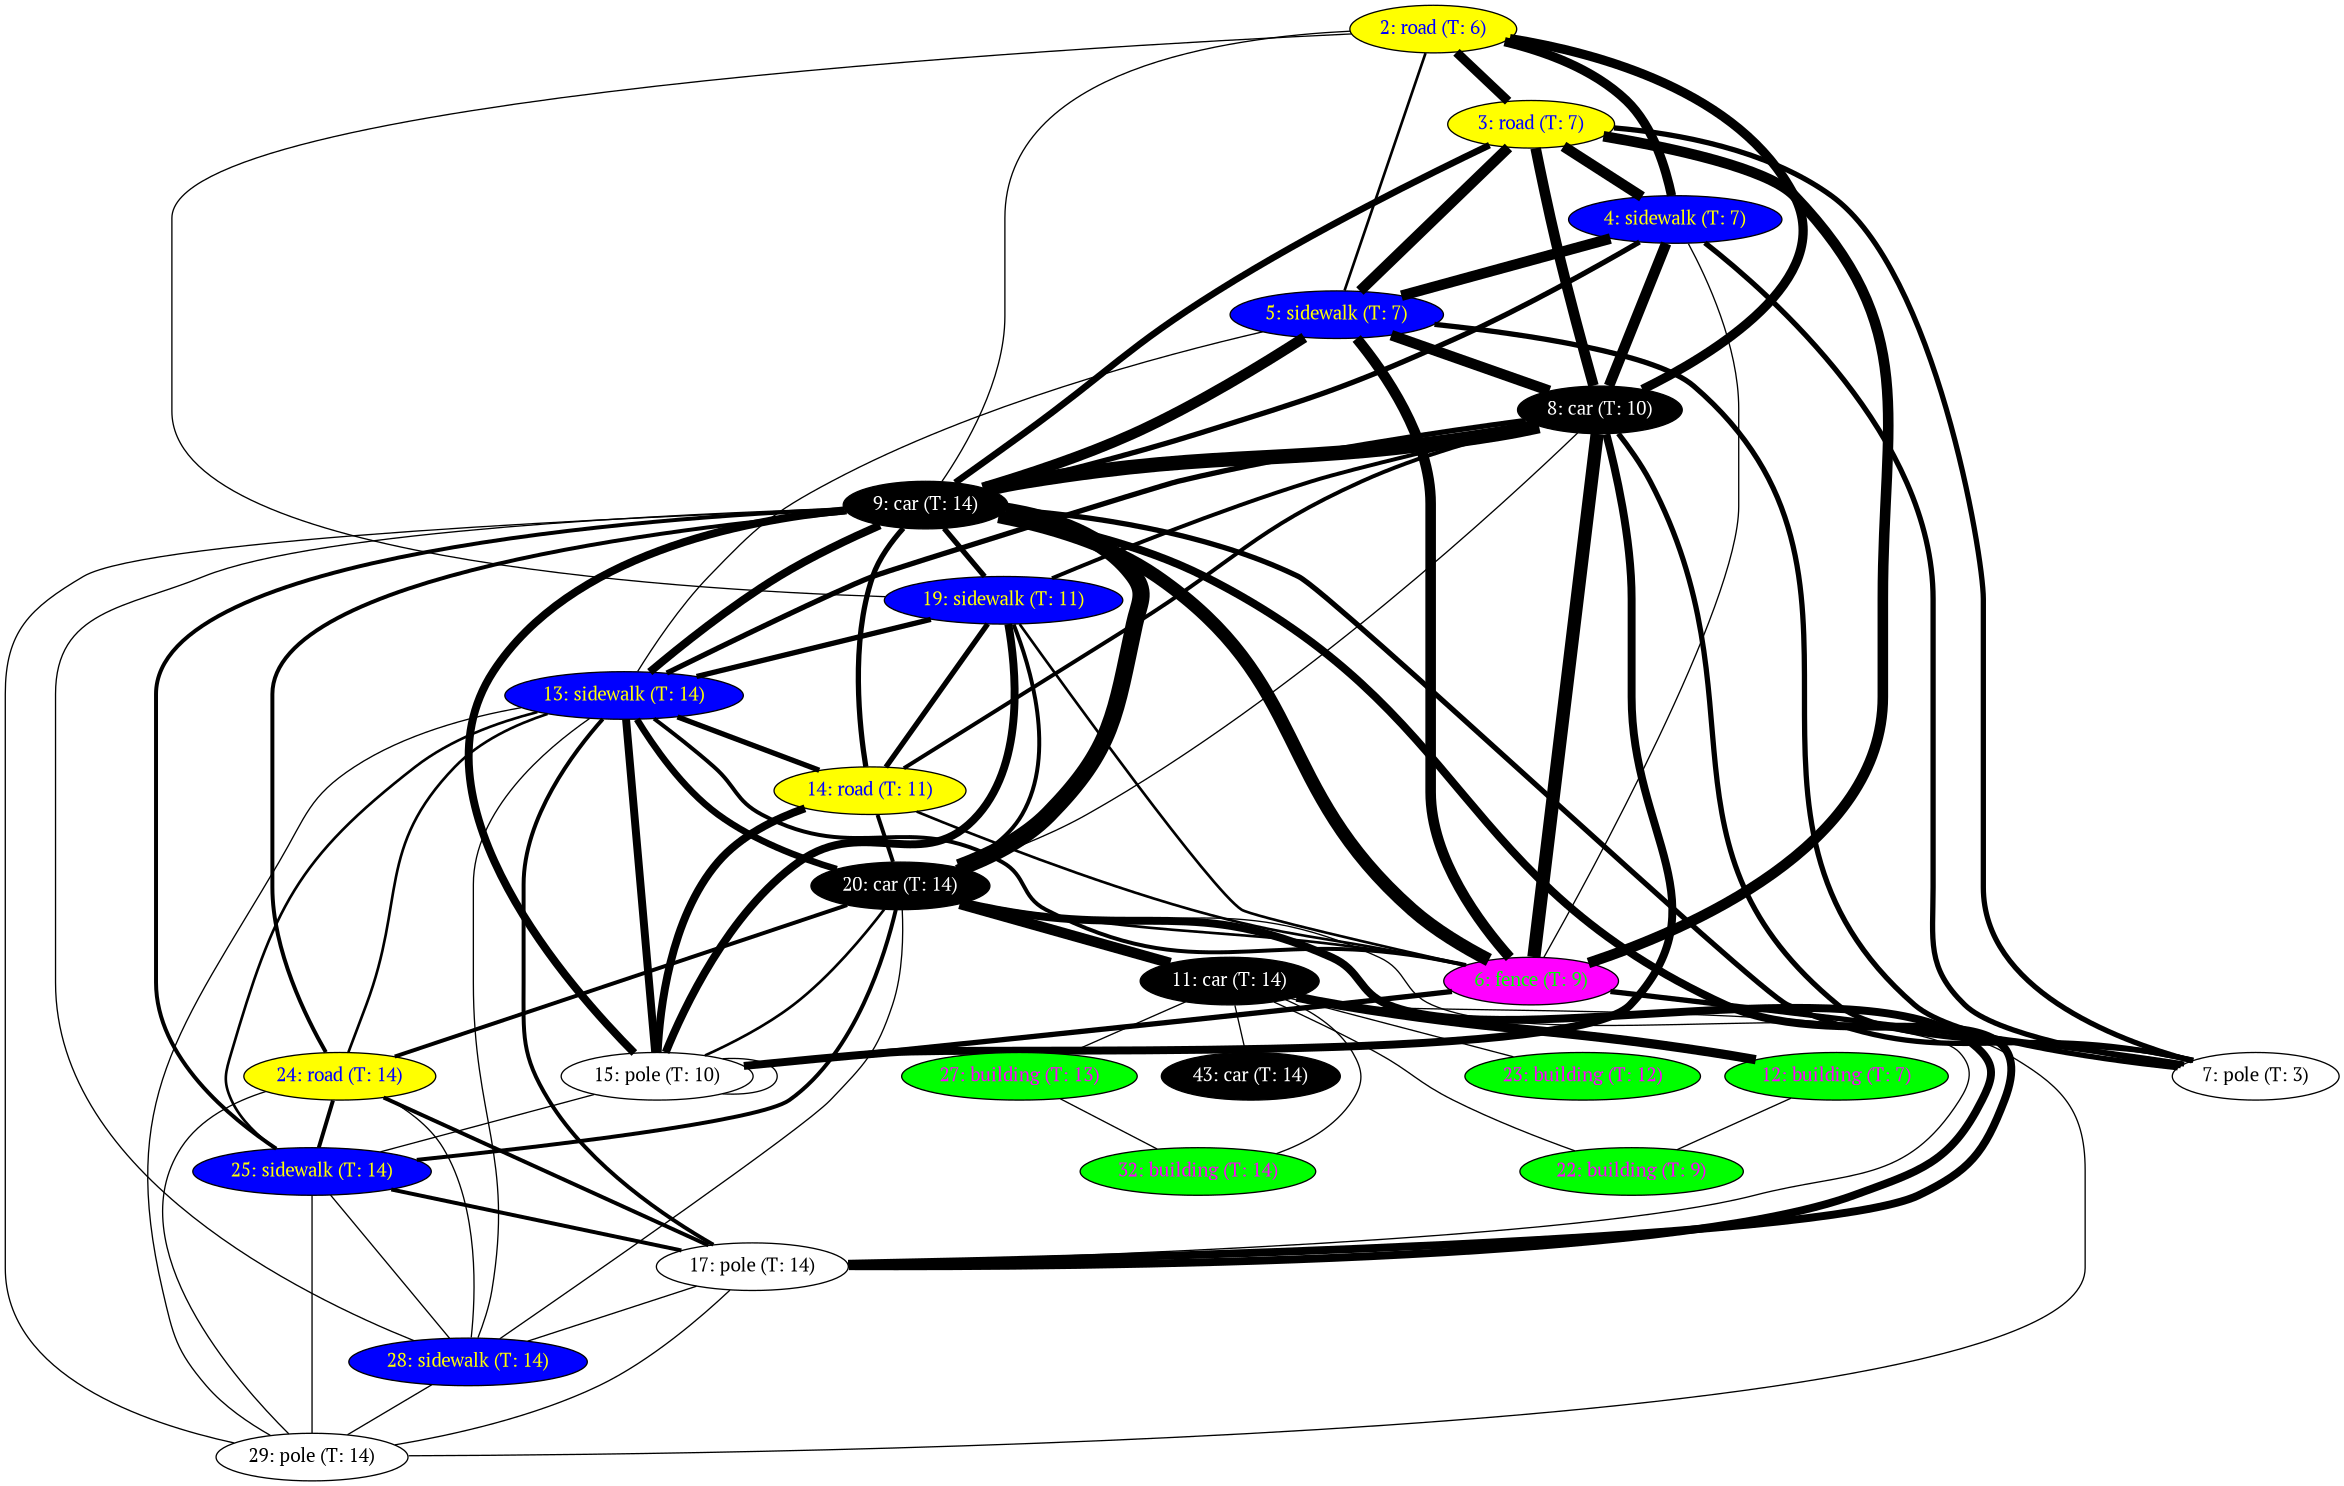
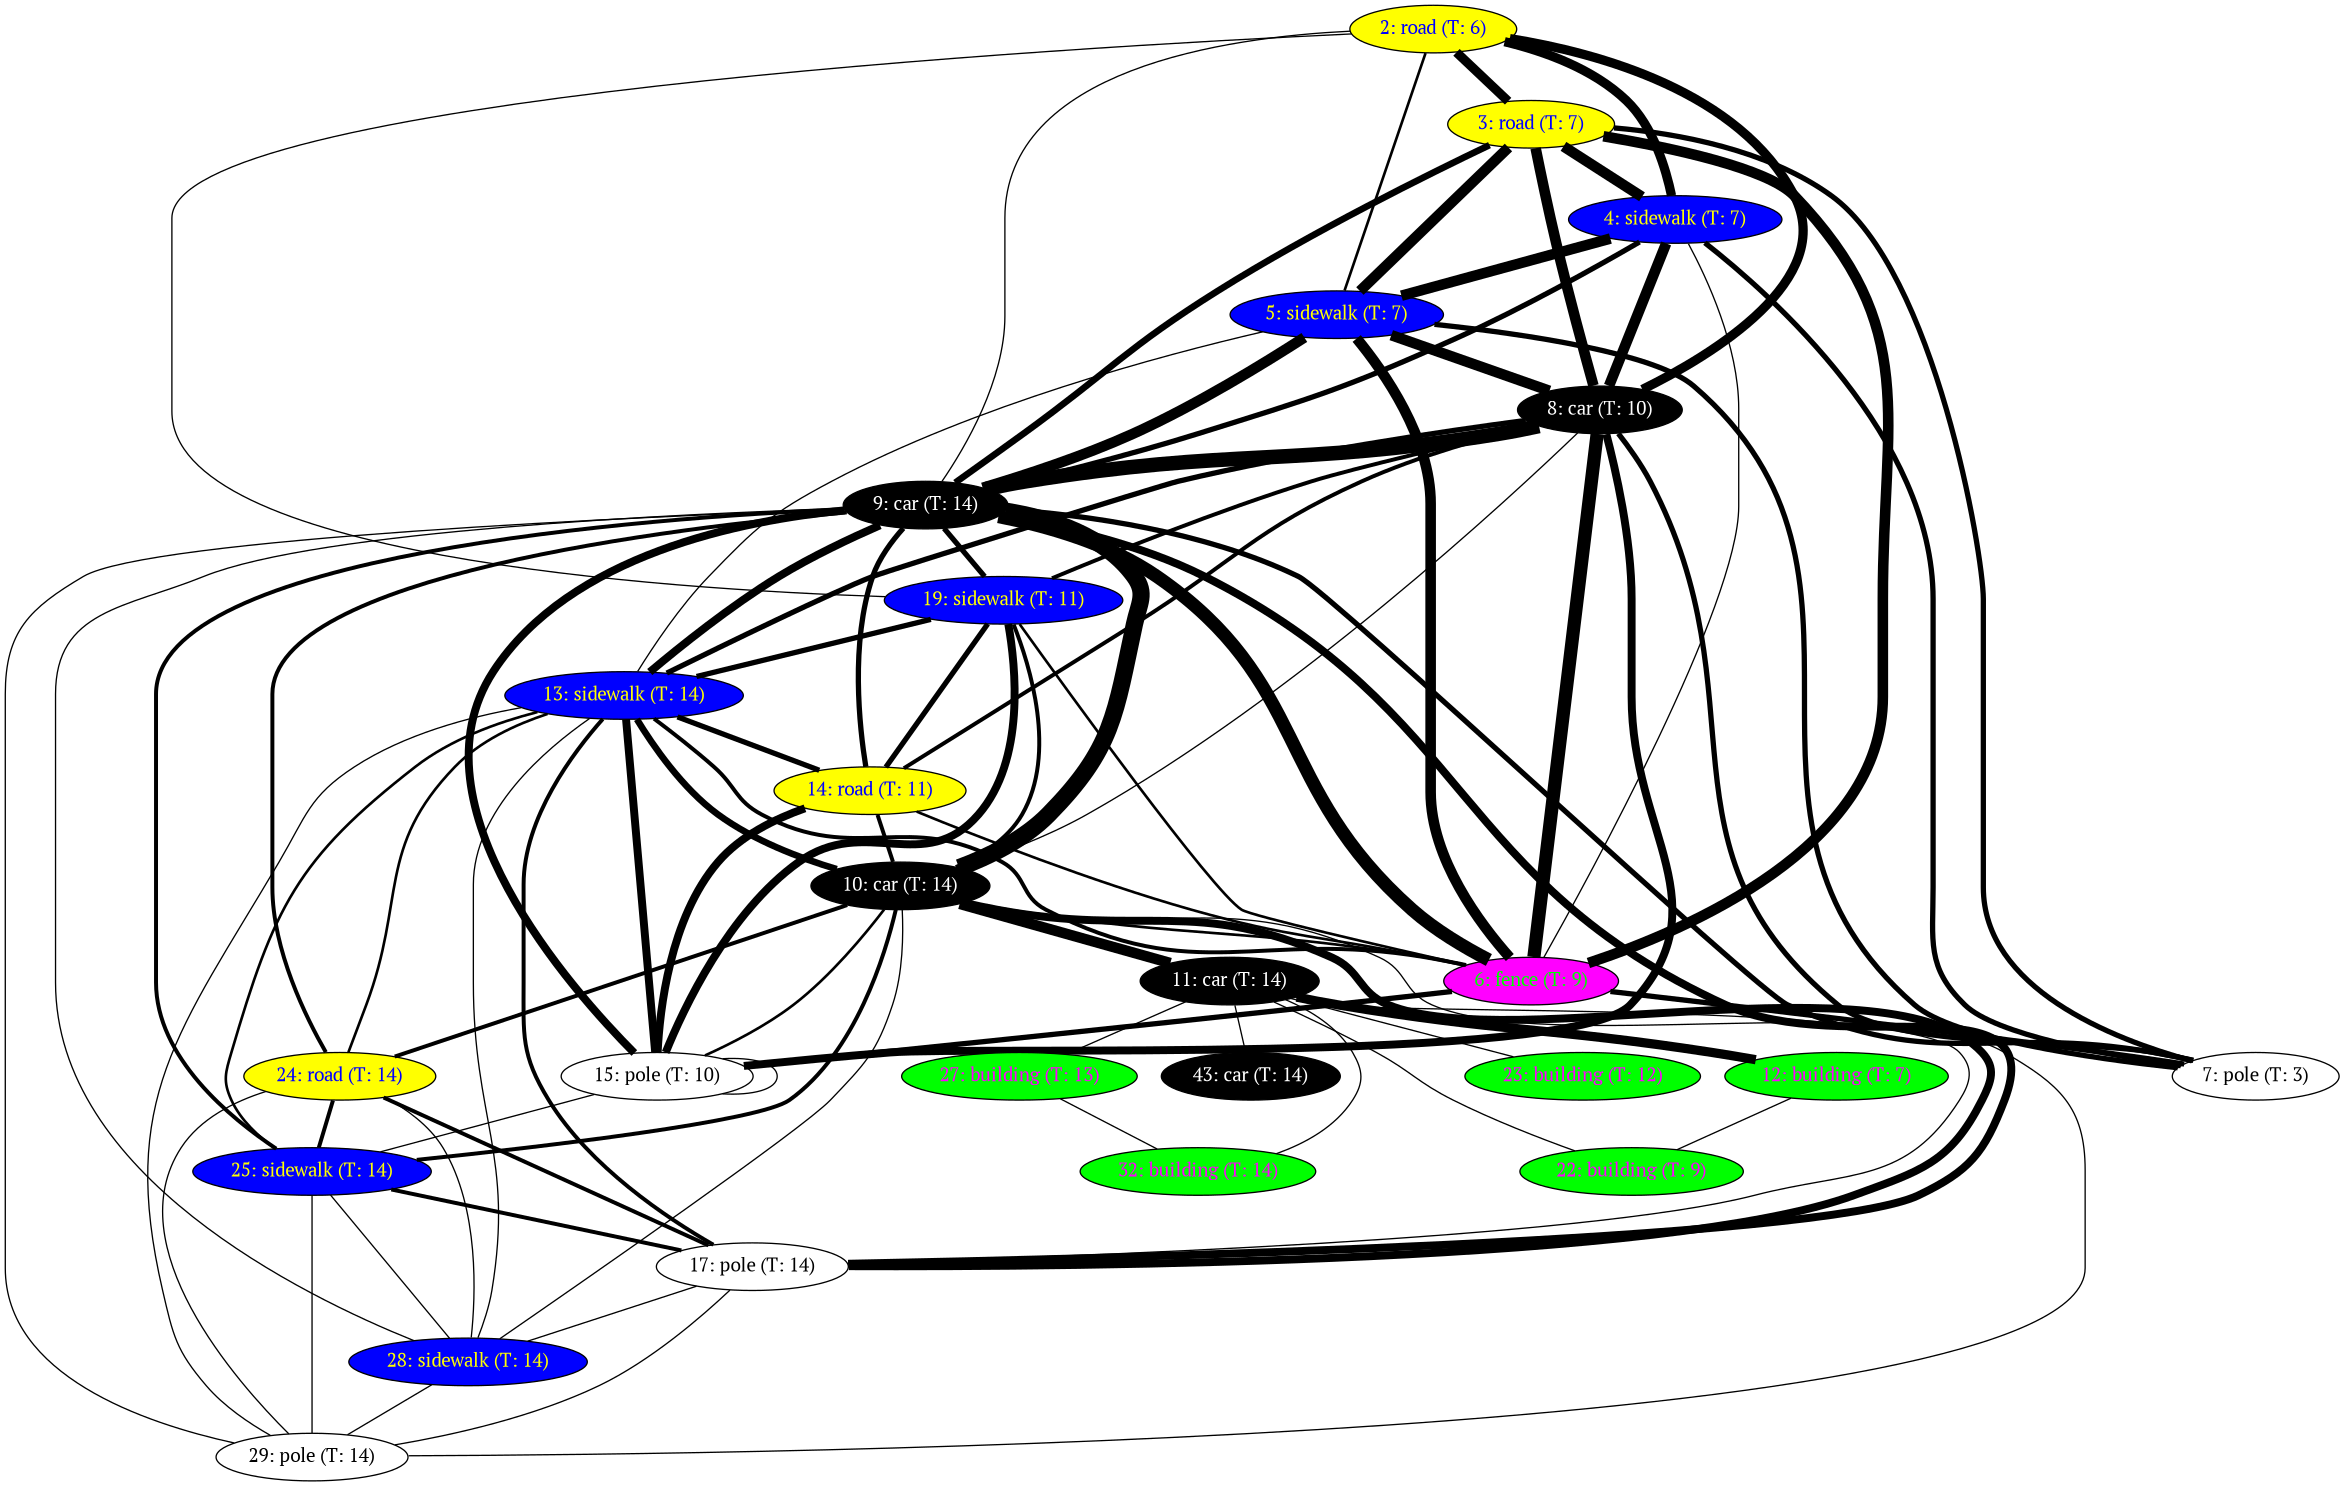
(900, 886) -> (900, 886)
